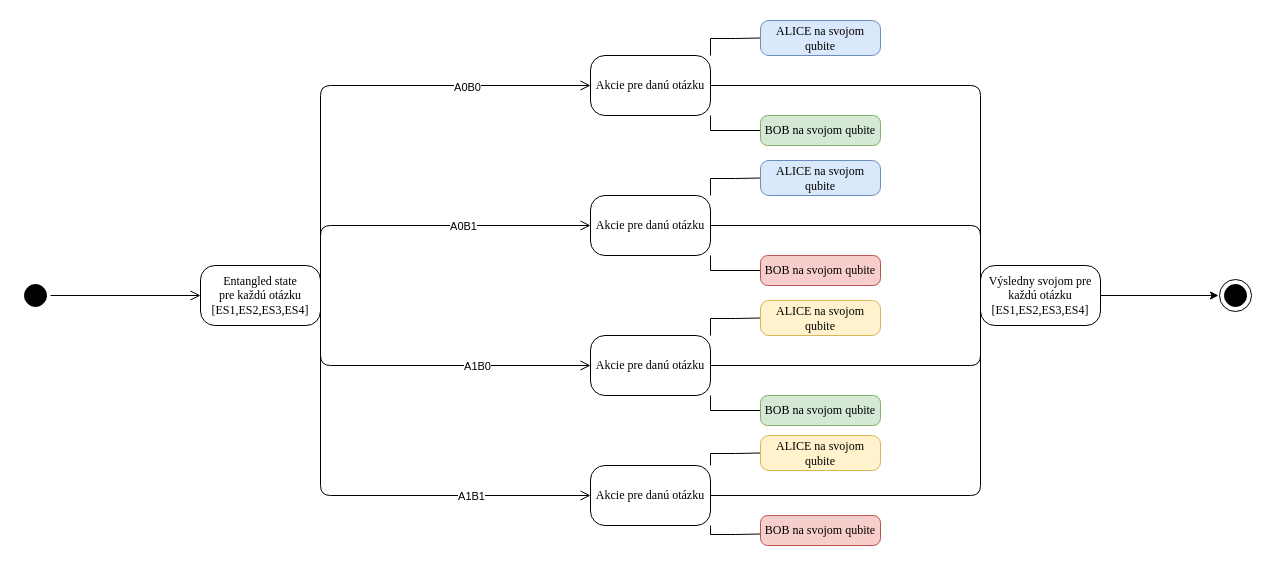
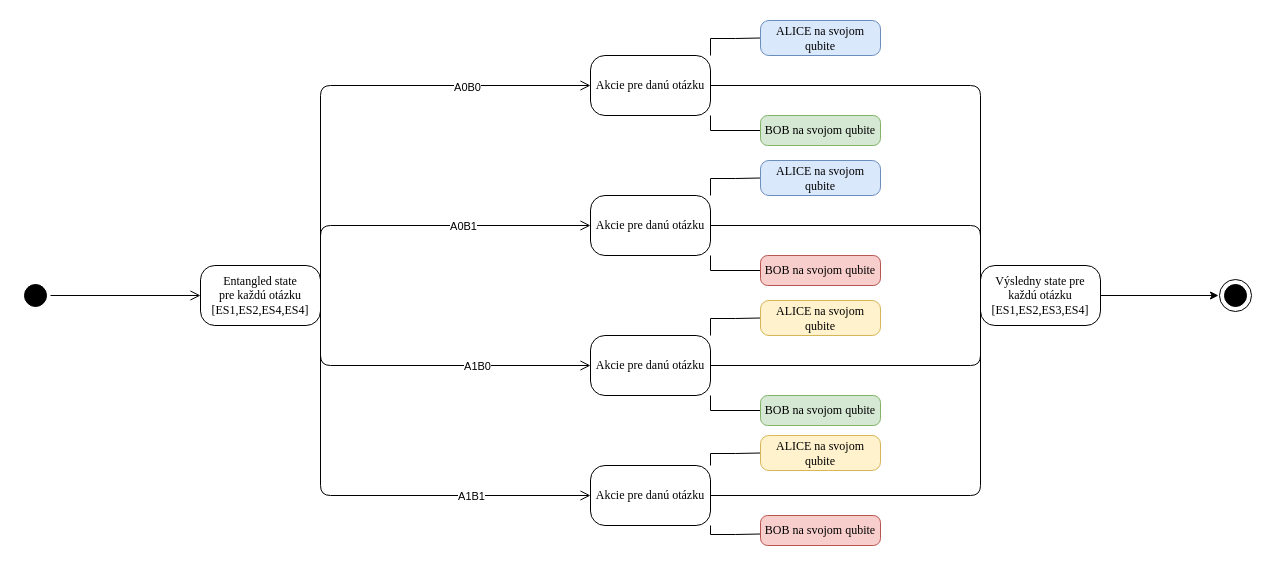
(261, 296) -> (261, 296)
(1041, 296) -> (1041, 296)
